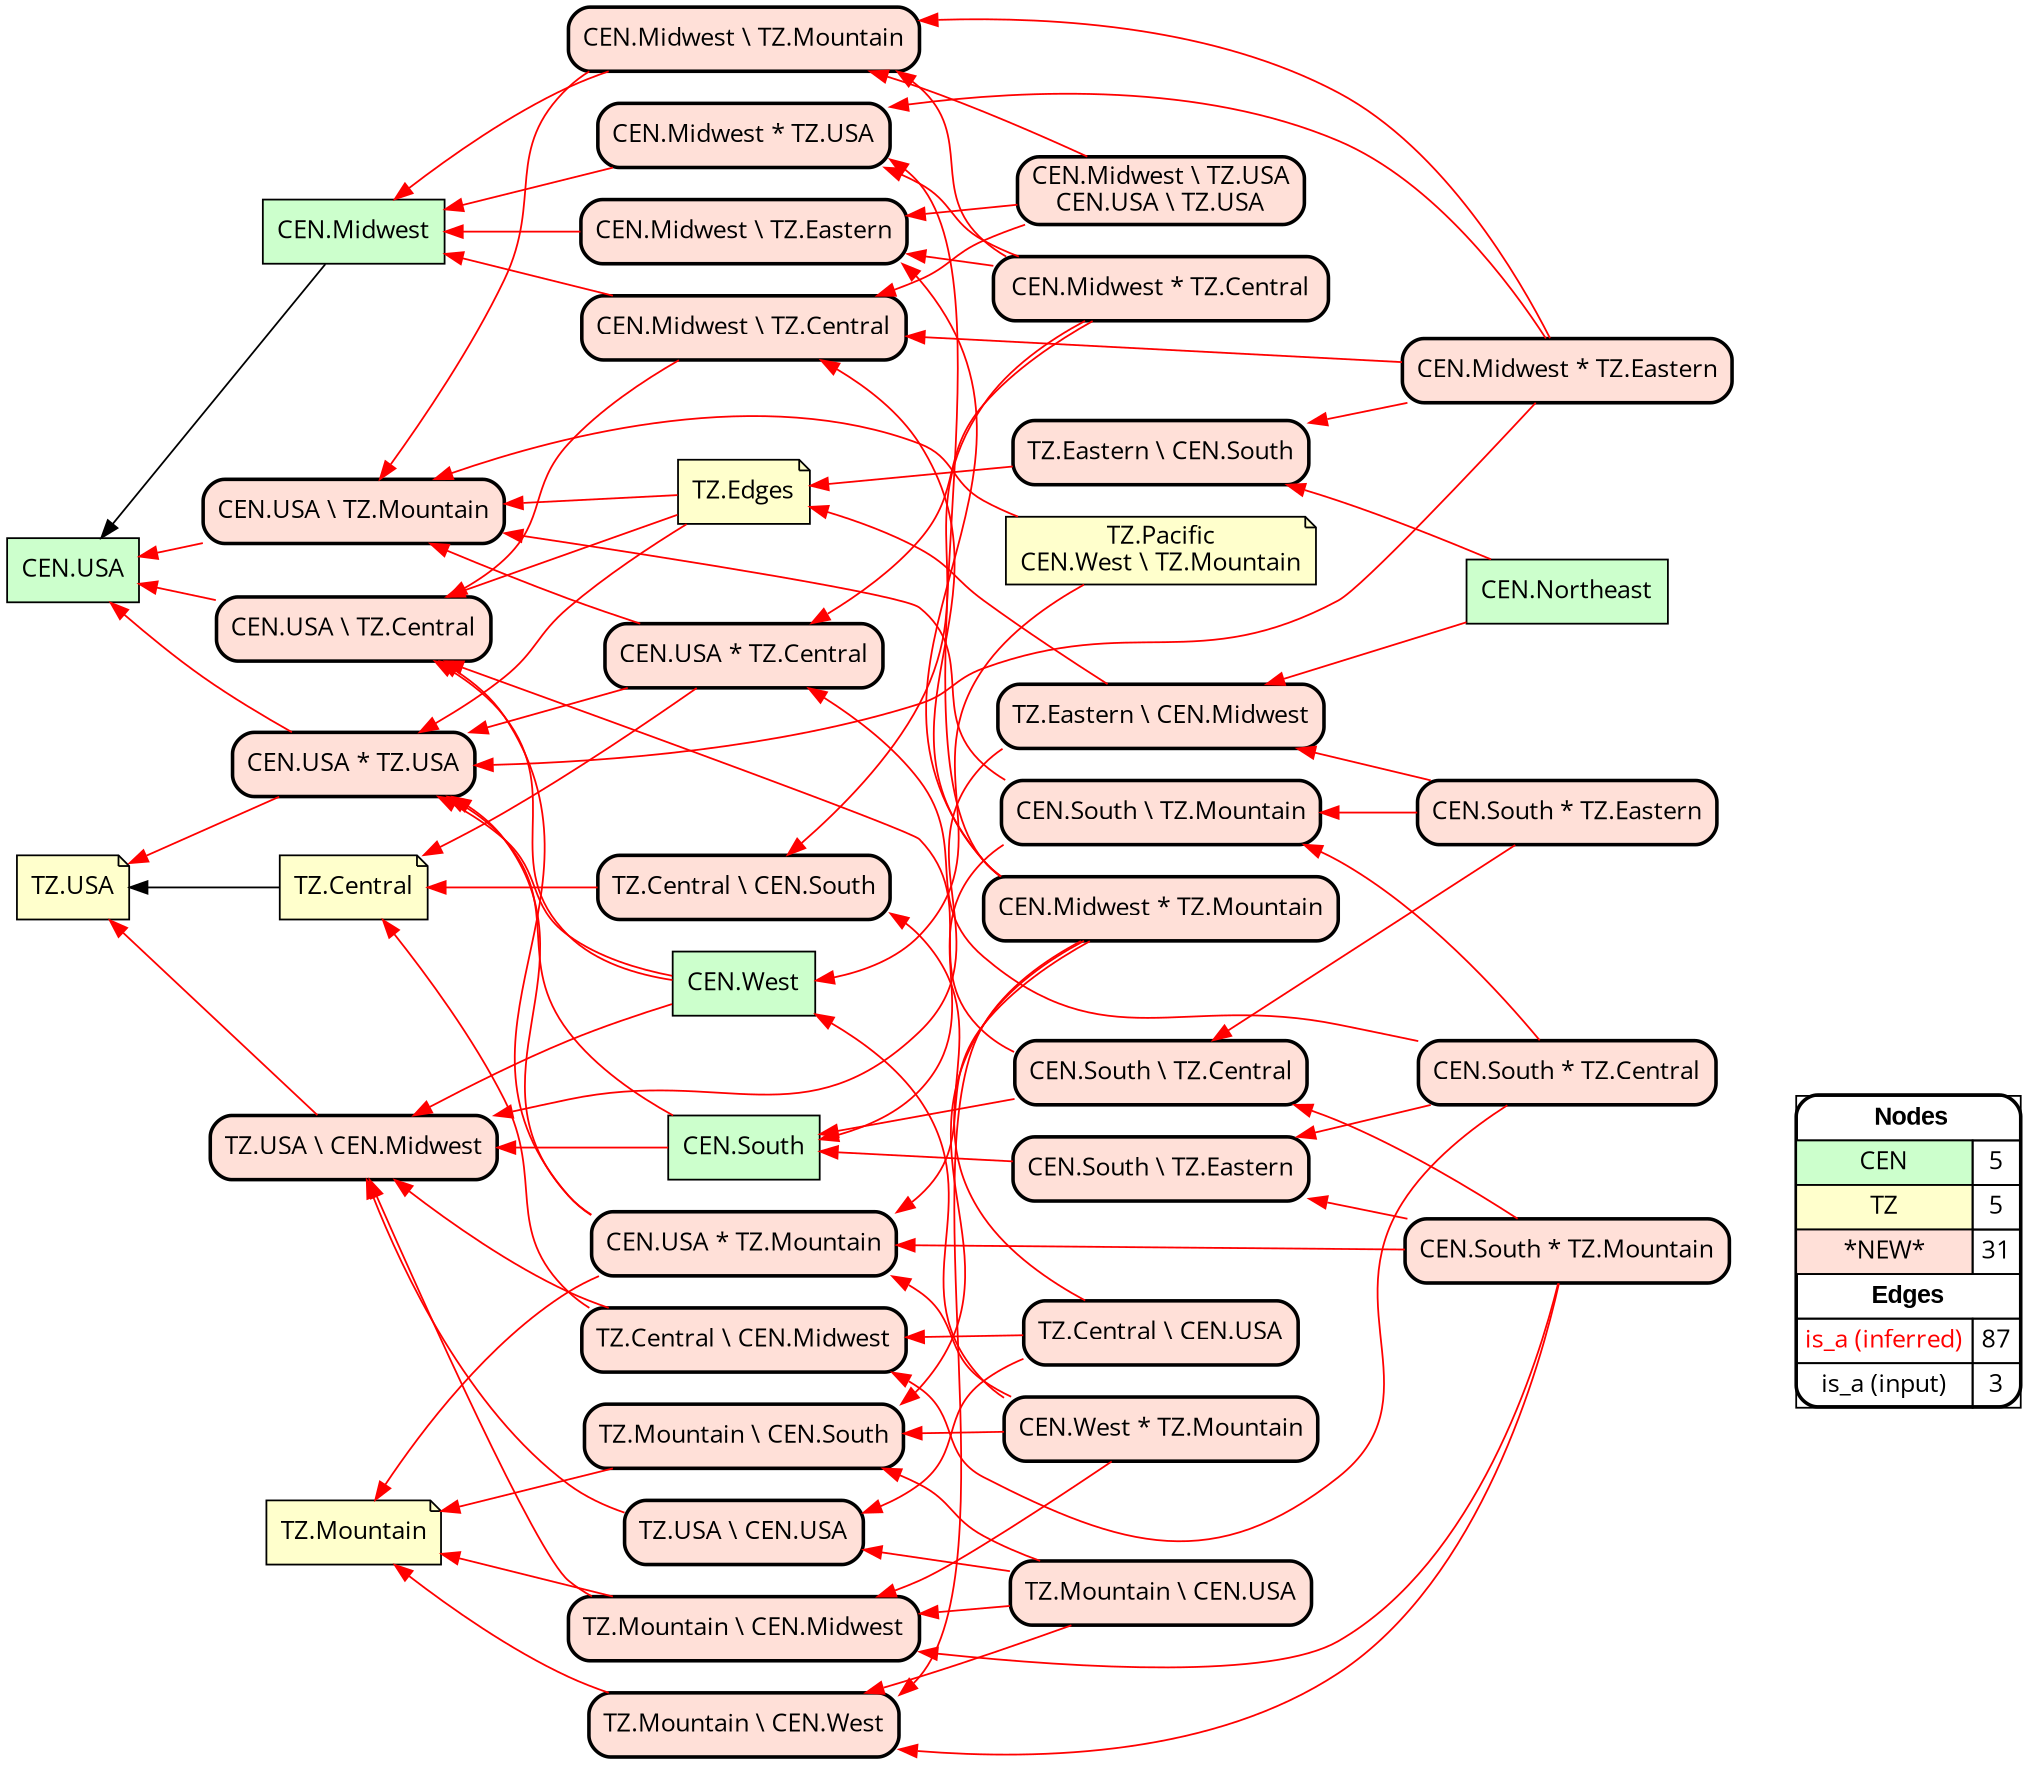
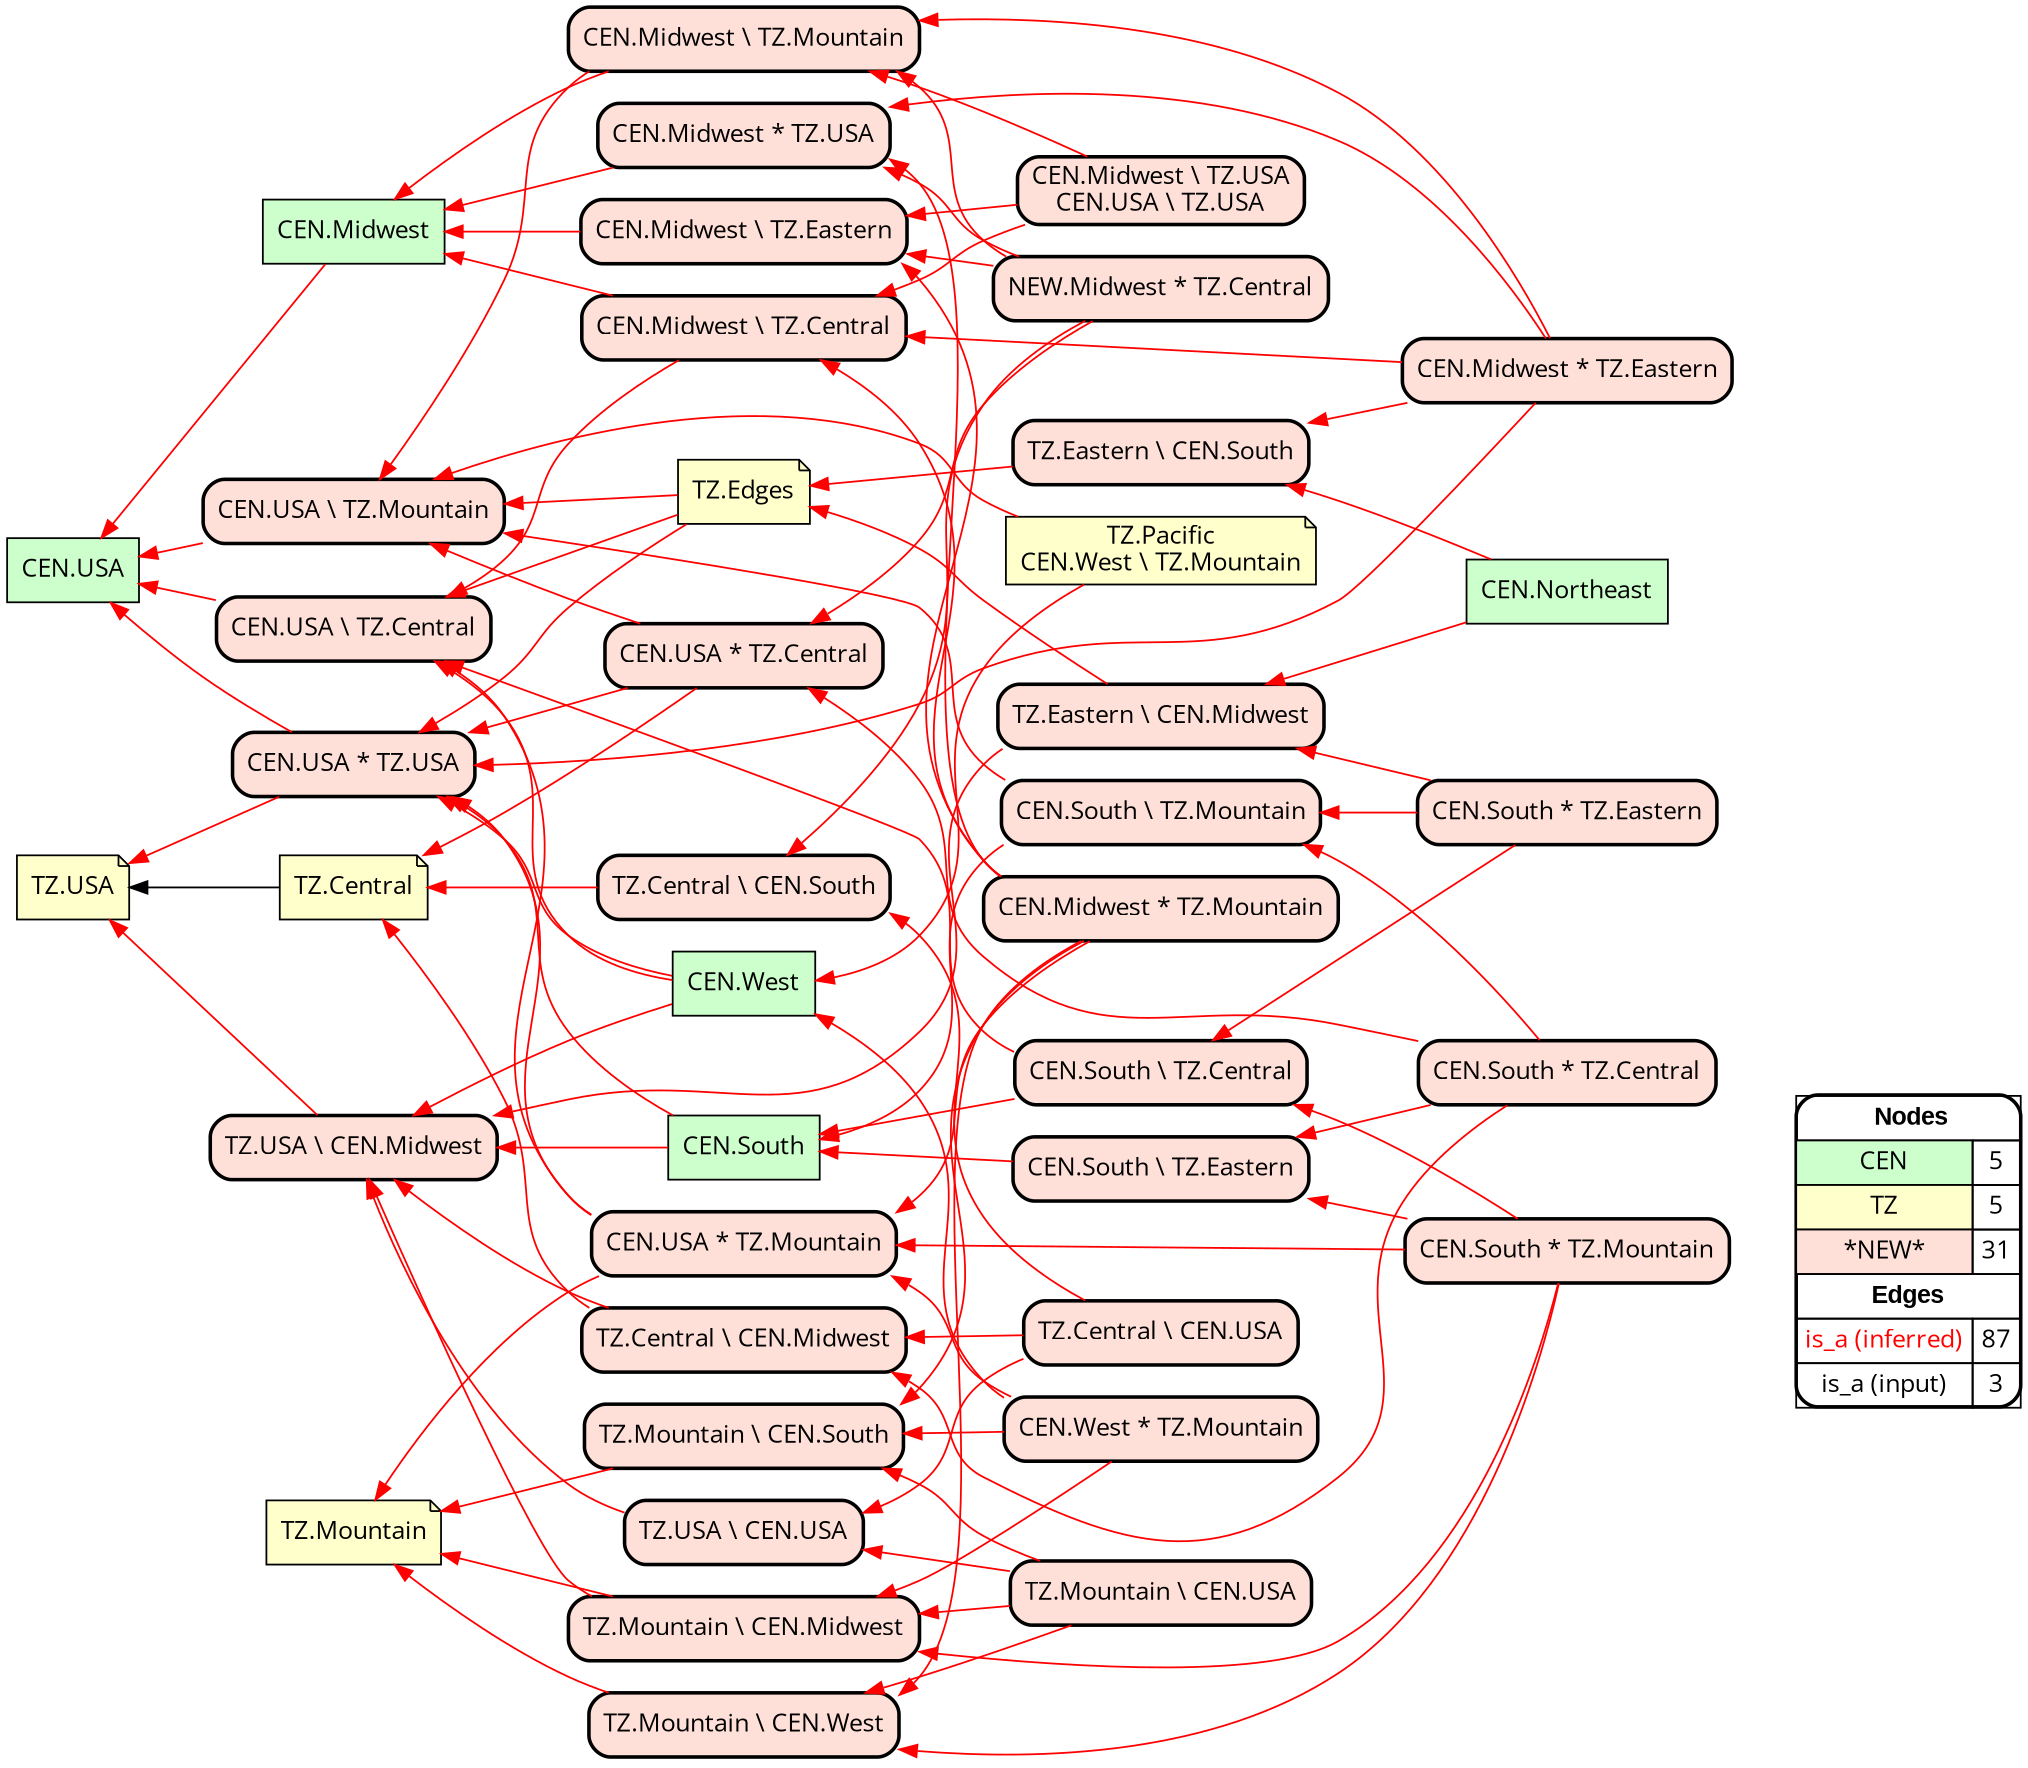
(1161, 289) -> (1161, 289)
(219, 394) -> (219, 394)
